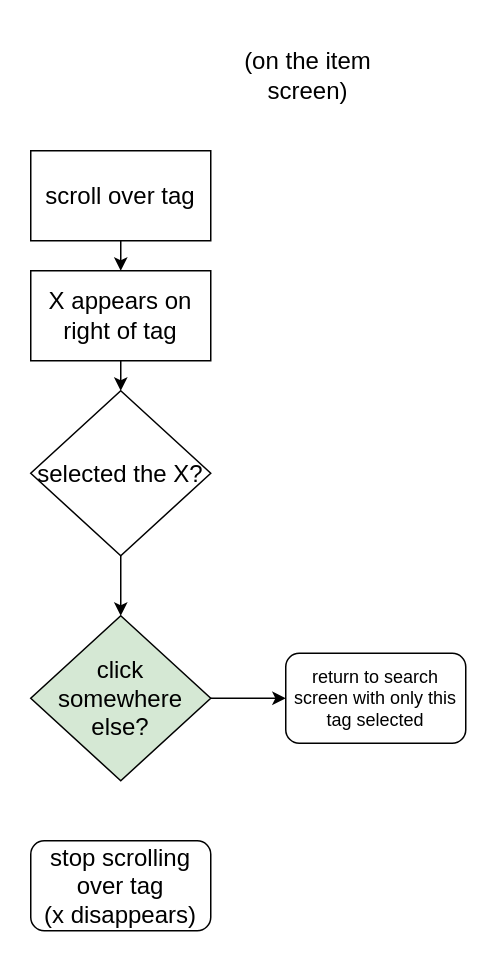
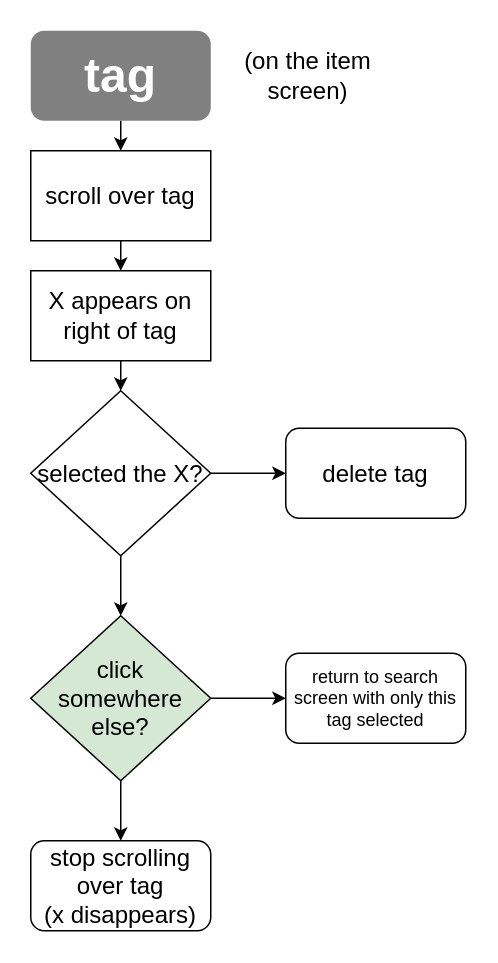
none -> (121, 76)
none -> (121, 131)
none -> (243, 473)
none -> (376, 473)
none -> (121, 806)
